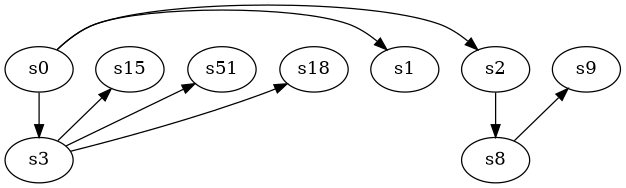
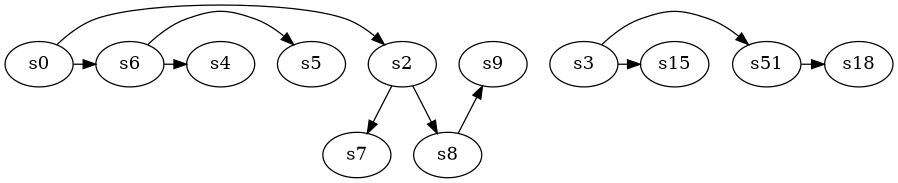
none -> (221, 64)
none -> (311, 64)
(405, 69) -> (130, 64)
(39, 109) -> none
(174, 123) -> (806, 64)
none -> (357, 155)
